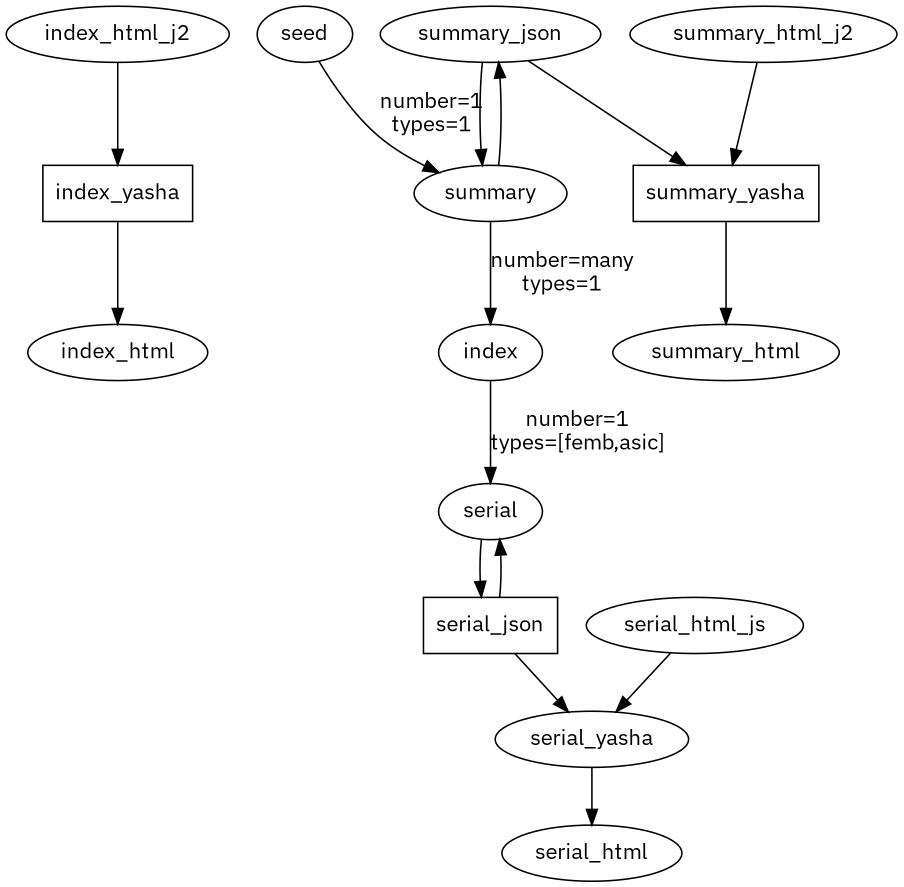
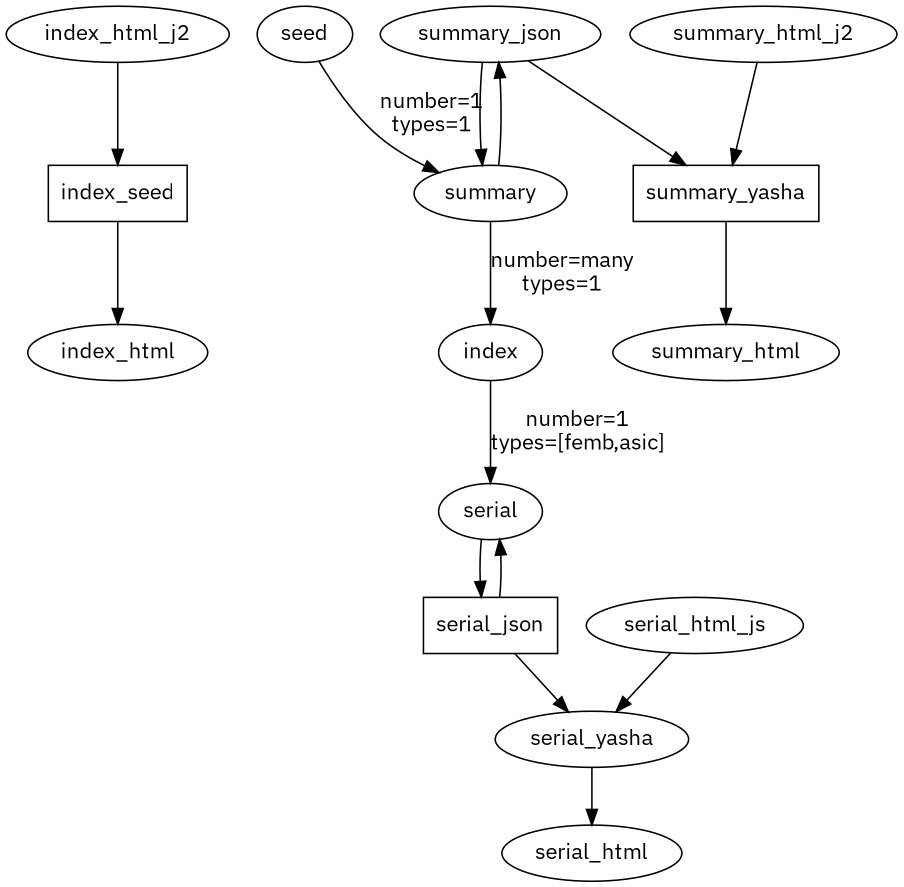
(118, 193) -> (118, 193)
